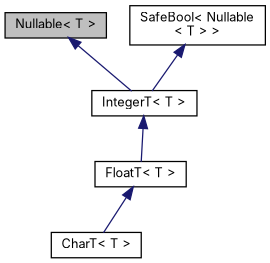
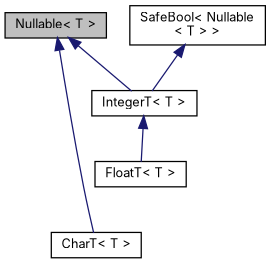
(115, 215) -> (75, 142)
